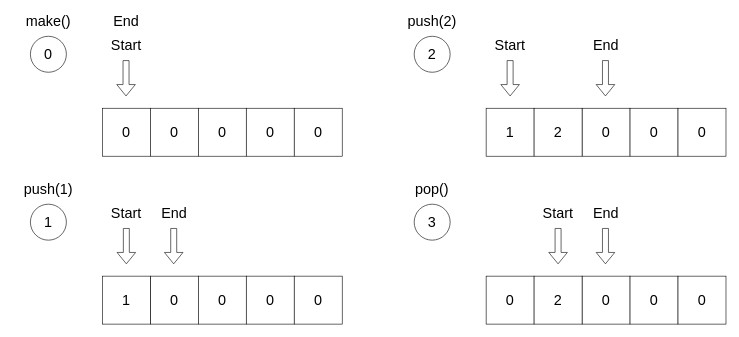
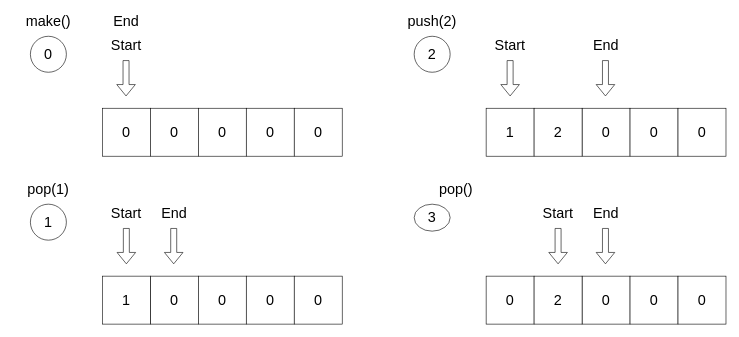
(48, 189) -> (48, 189)
(432, 189) -> (456, 189)
(432, 222) -> (432, 218)
